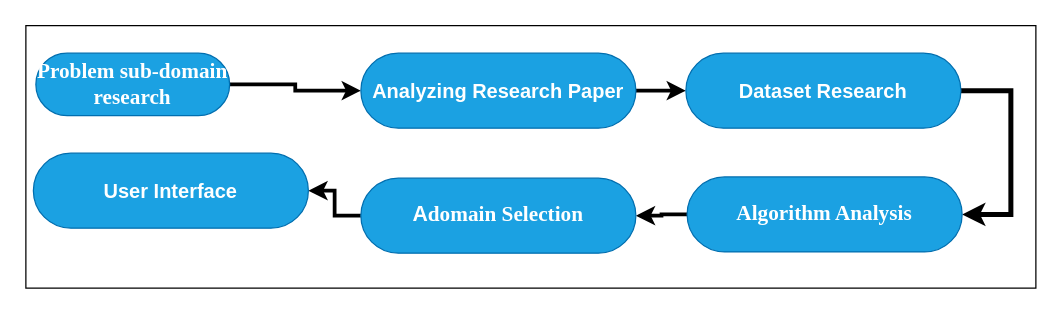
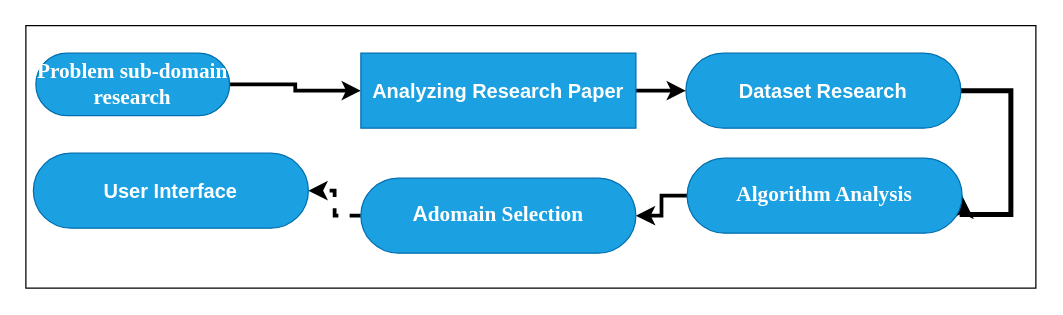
(498, 91) -> (498, 91)
(334, 195) -> (334, 195)
(824, 214) -> (824, 196)
